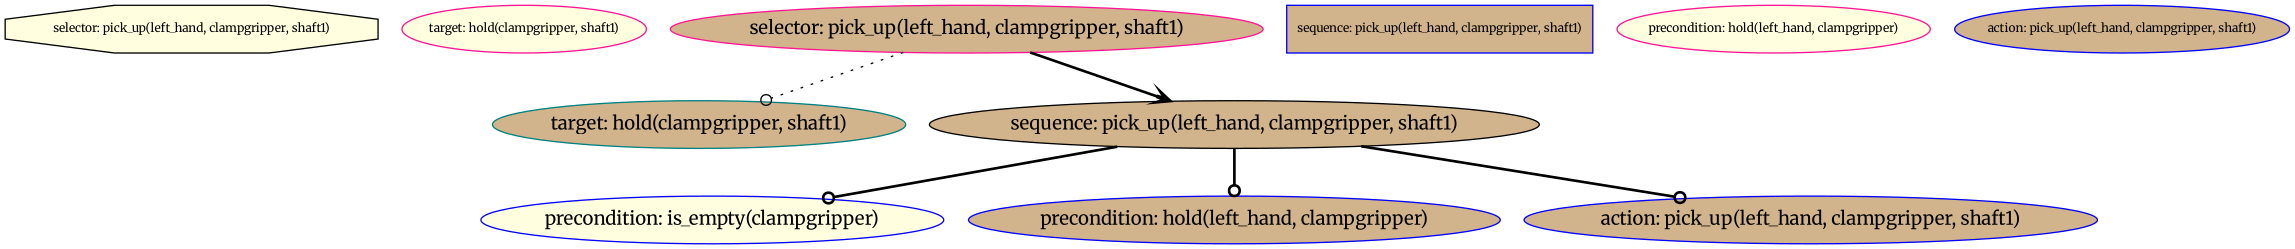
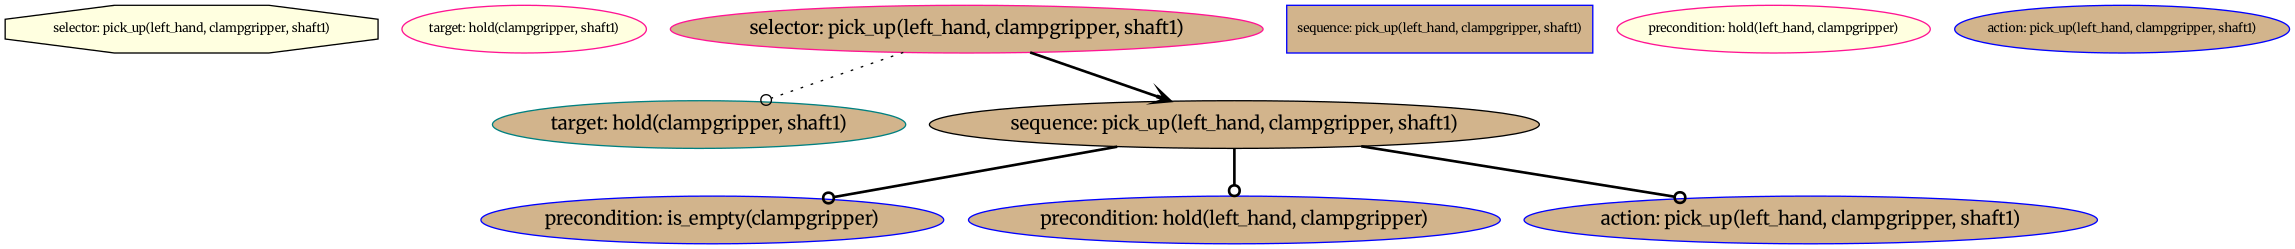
(712, 220) -> (712, 220)
